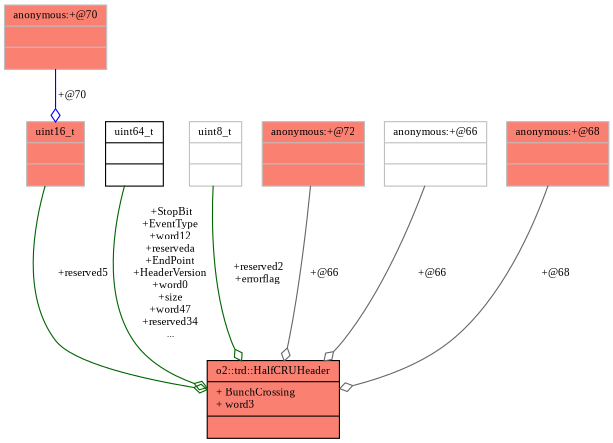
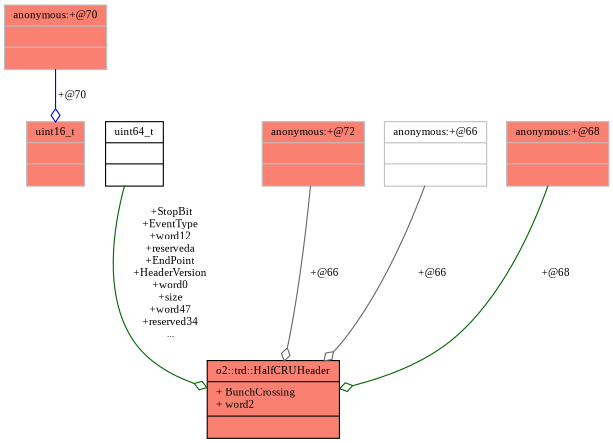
(216, 154) -> none
(478, 314) -> (478, 314)
(52, 335) -> none
(236, 404) -> (236, 404)
